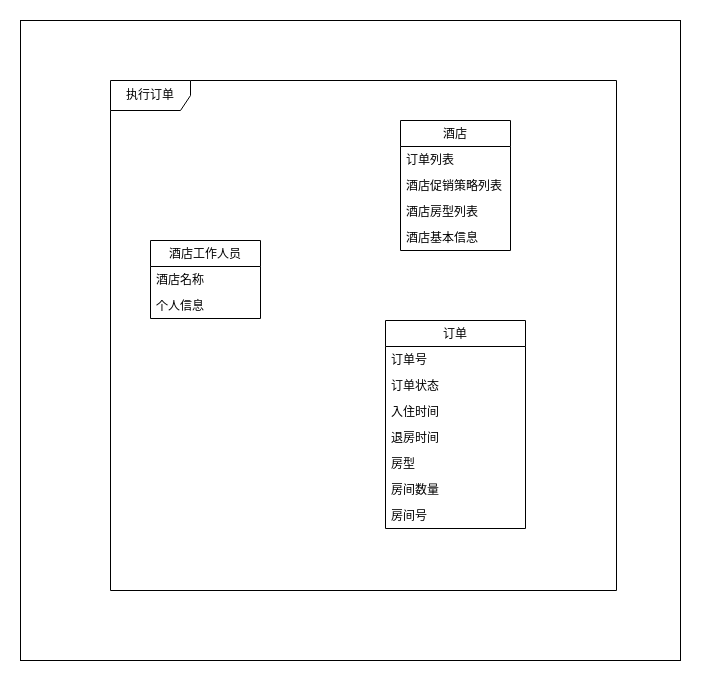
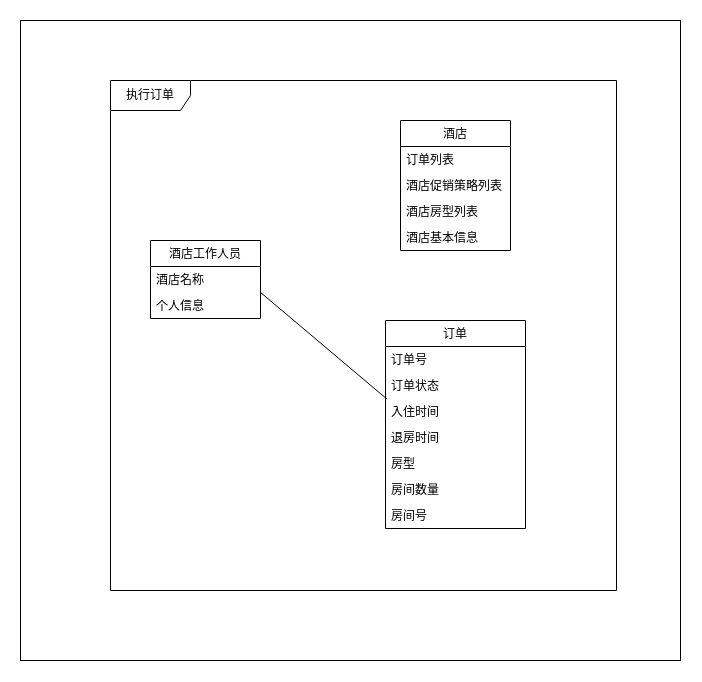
none -> (324, 346)
